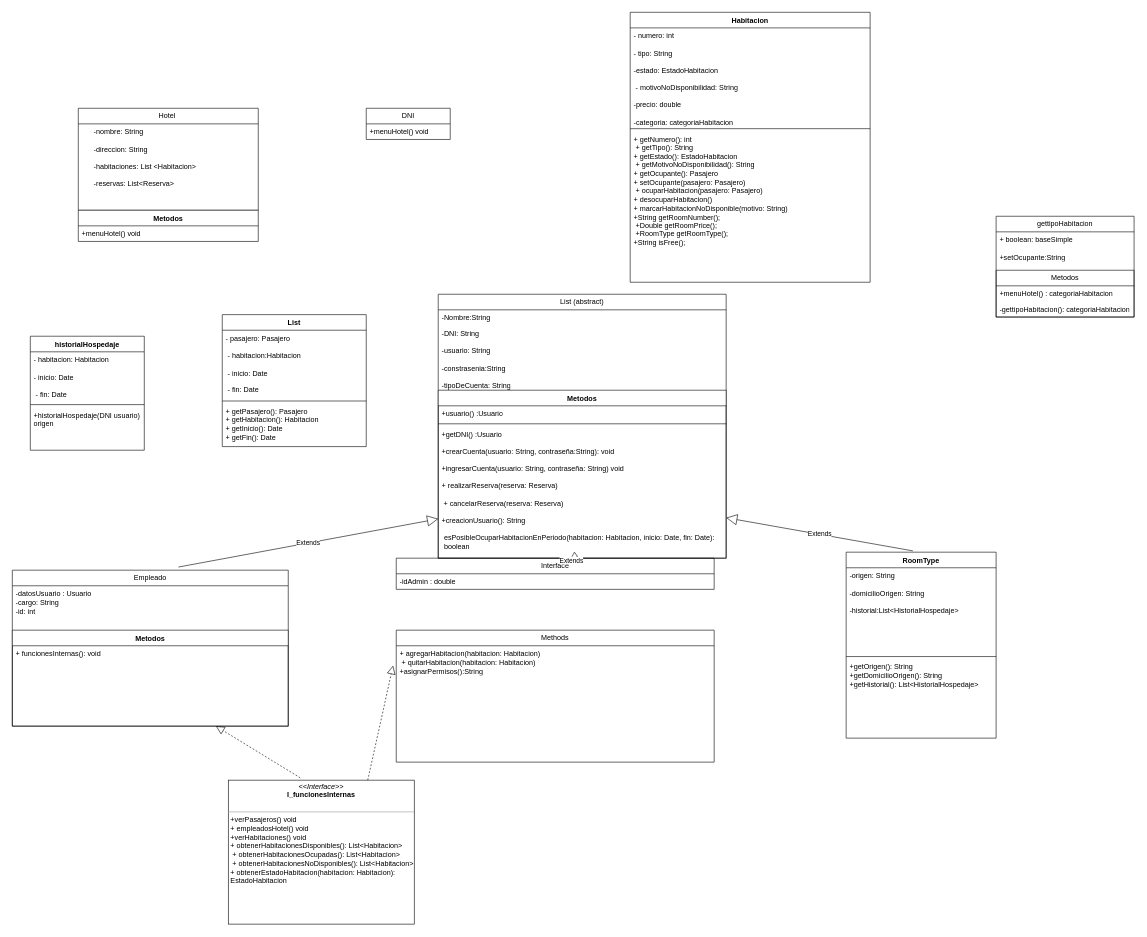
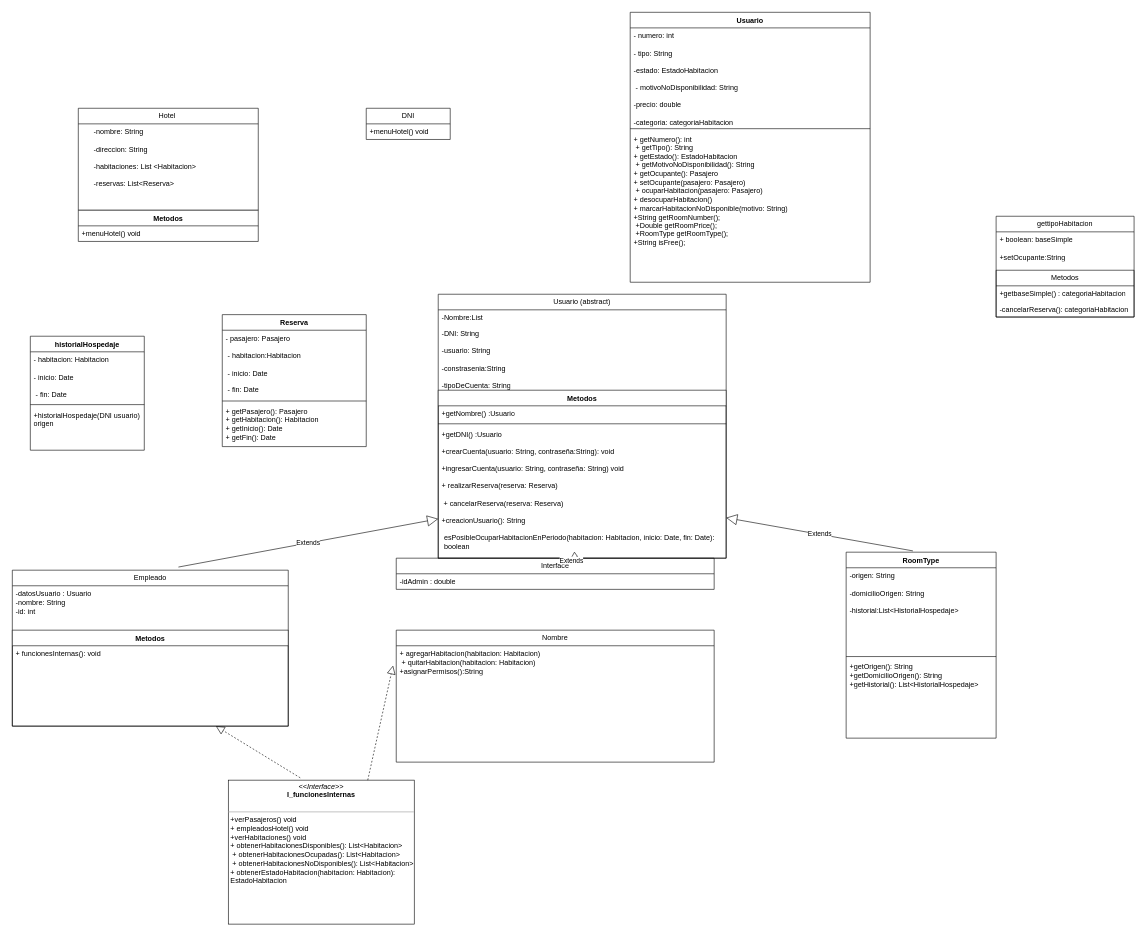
(750, 21) -> (750, 21)
(1062, 294) -> (1066, 299)
(582, 302) -> (582, 302)
(1066, 314) -> (1066, 314)
(468, 318) -> (464, 318)
(294, 323) -> (294, 323)
(476, 414) -> (481, 414)
(58, 603) -> (58, 603)
(555, 638) -> (555, 638)
